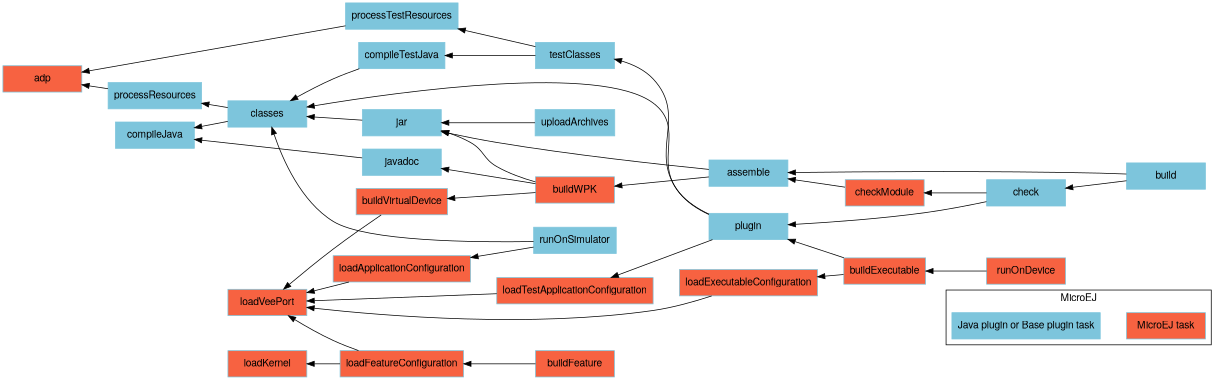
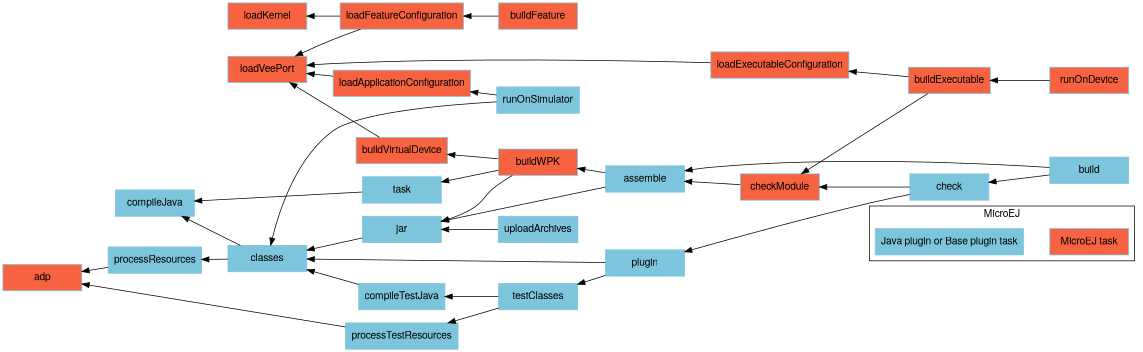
(402, 162) -> (402, 190)
(819, 250) -> (868, 132)
(575, 291) -> none
